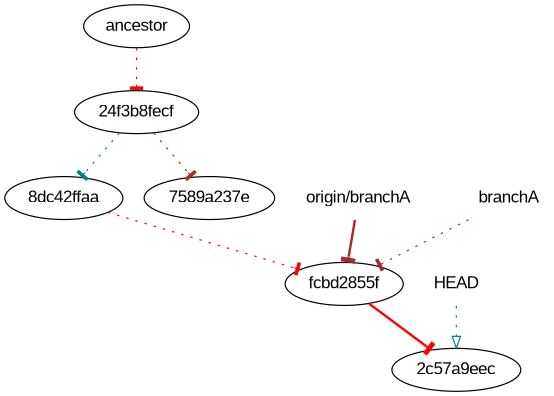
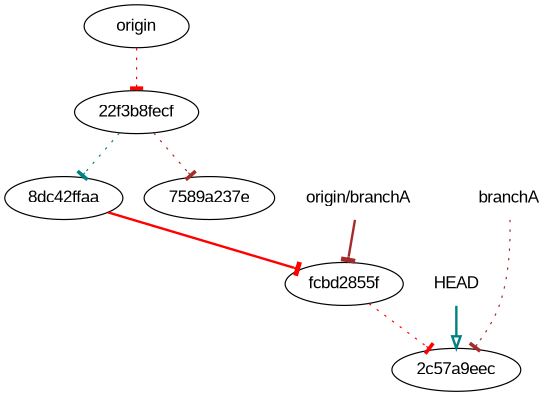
(137, 26) -> (137, 26)
(137, 112) -> (137, 112)
(201, 240) -> (201, 240)
(426, 241) -> (505, 285)
(456, 321) -> (456, 321)
(398, 325) -> (398, 325)
